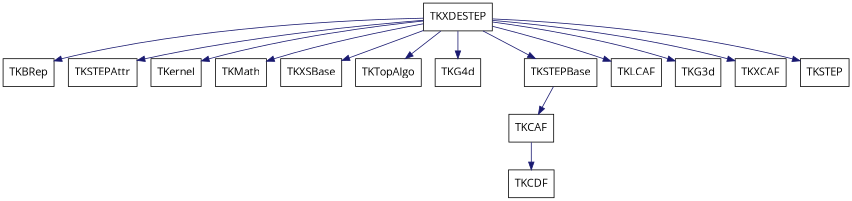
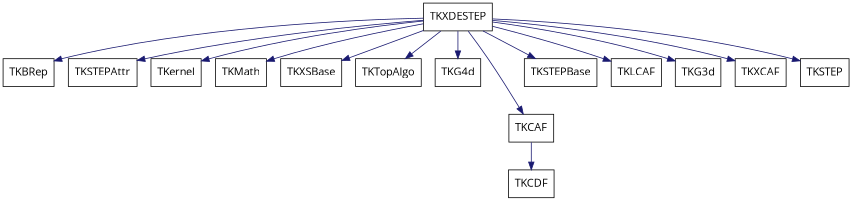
(548, 97) -> (495, 69)
